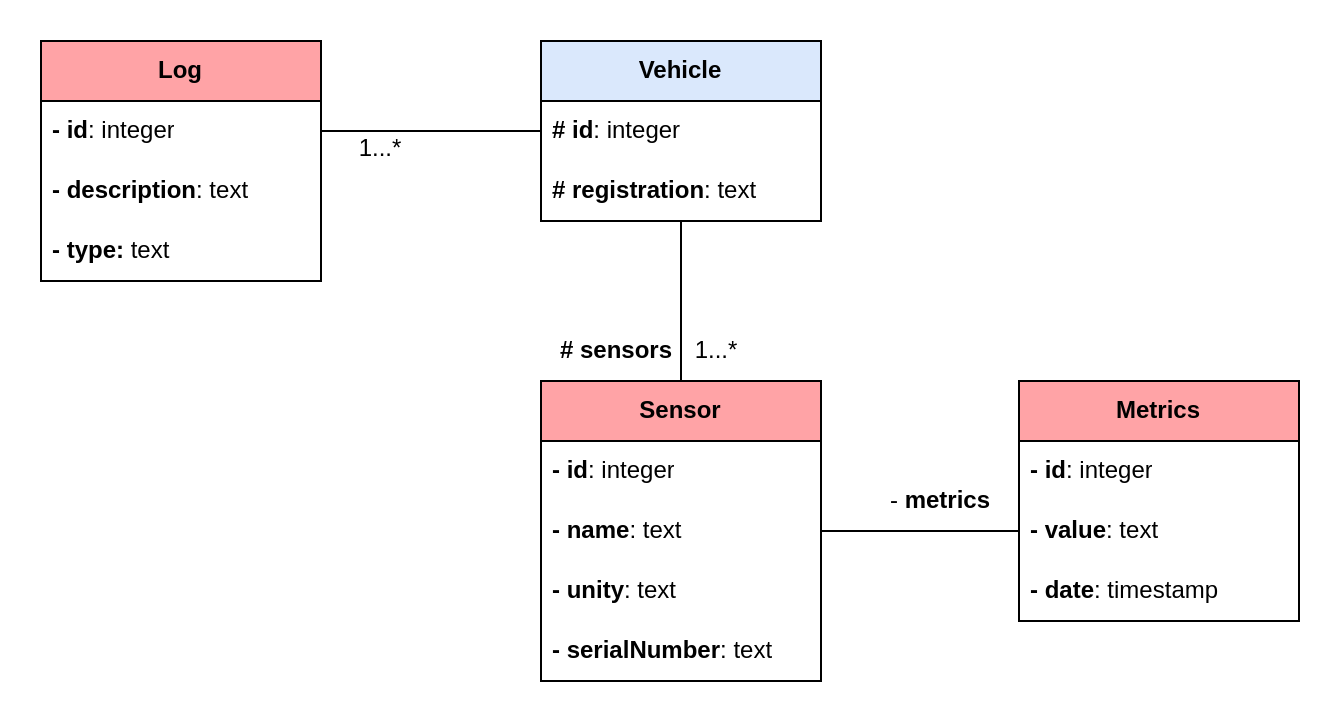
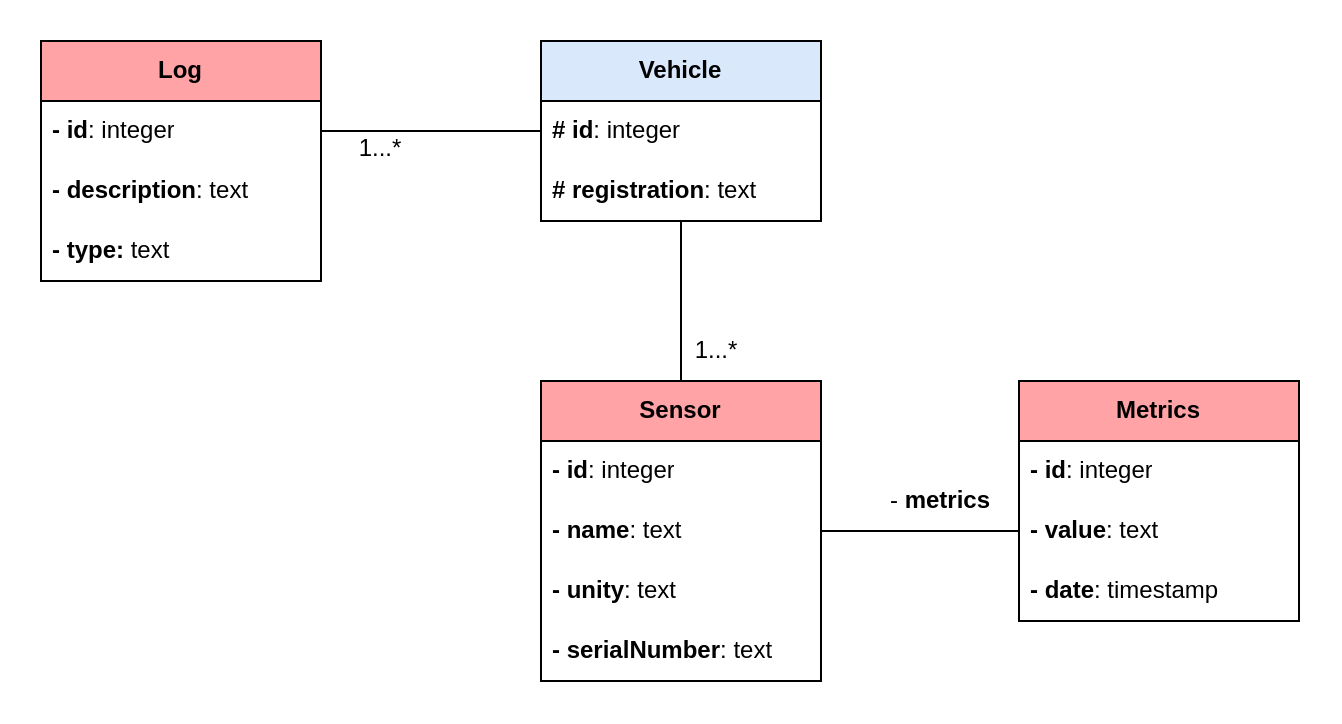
(617, 351) -> none
